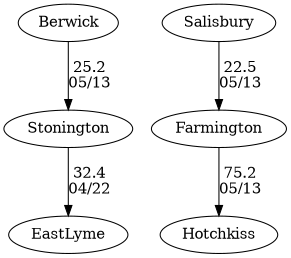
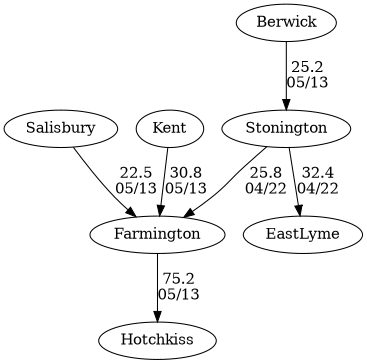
none -> (170, 129)
none -> (230, 180)
